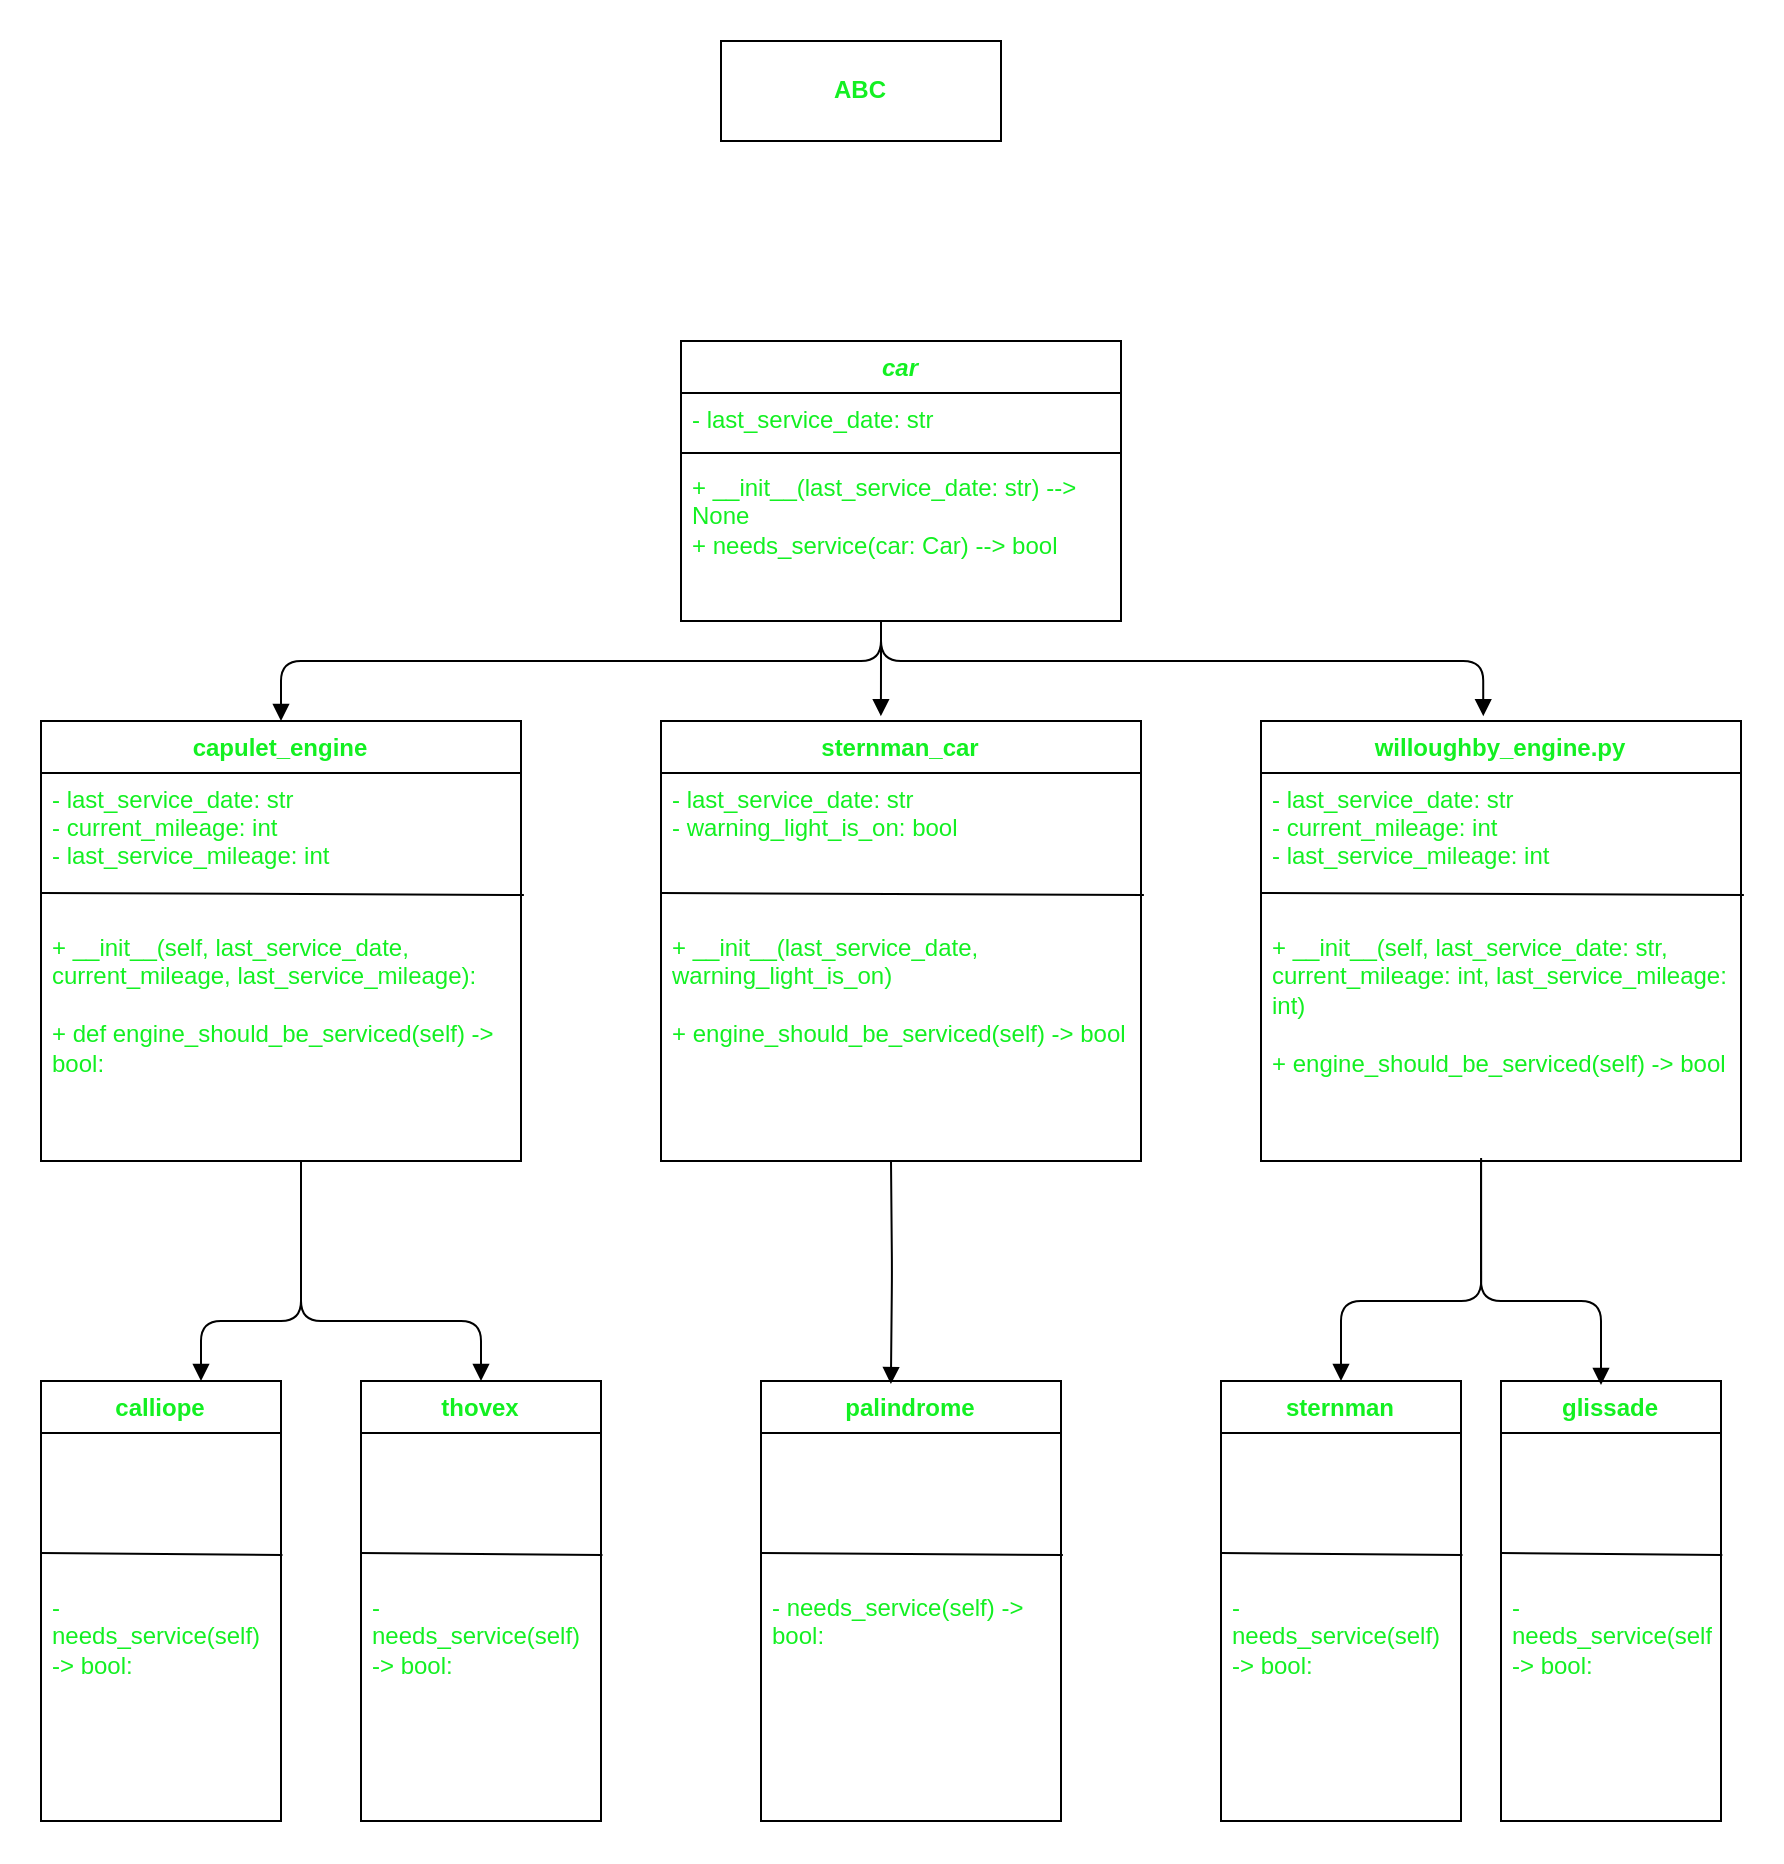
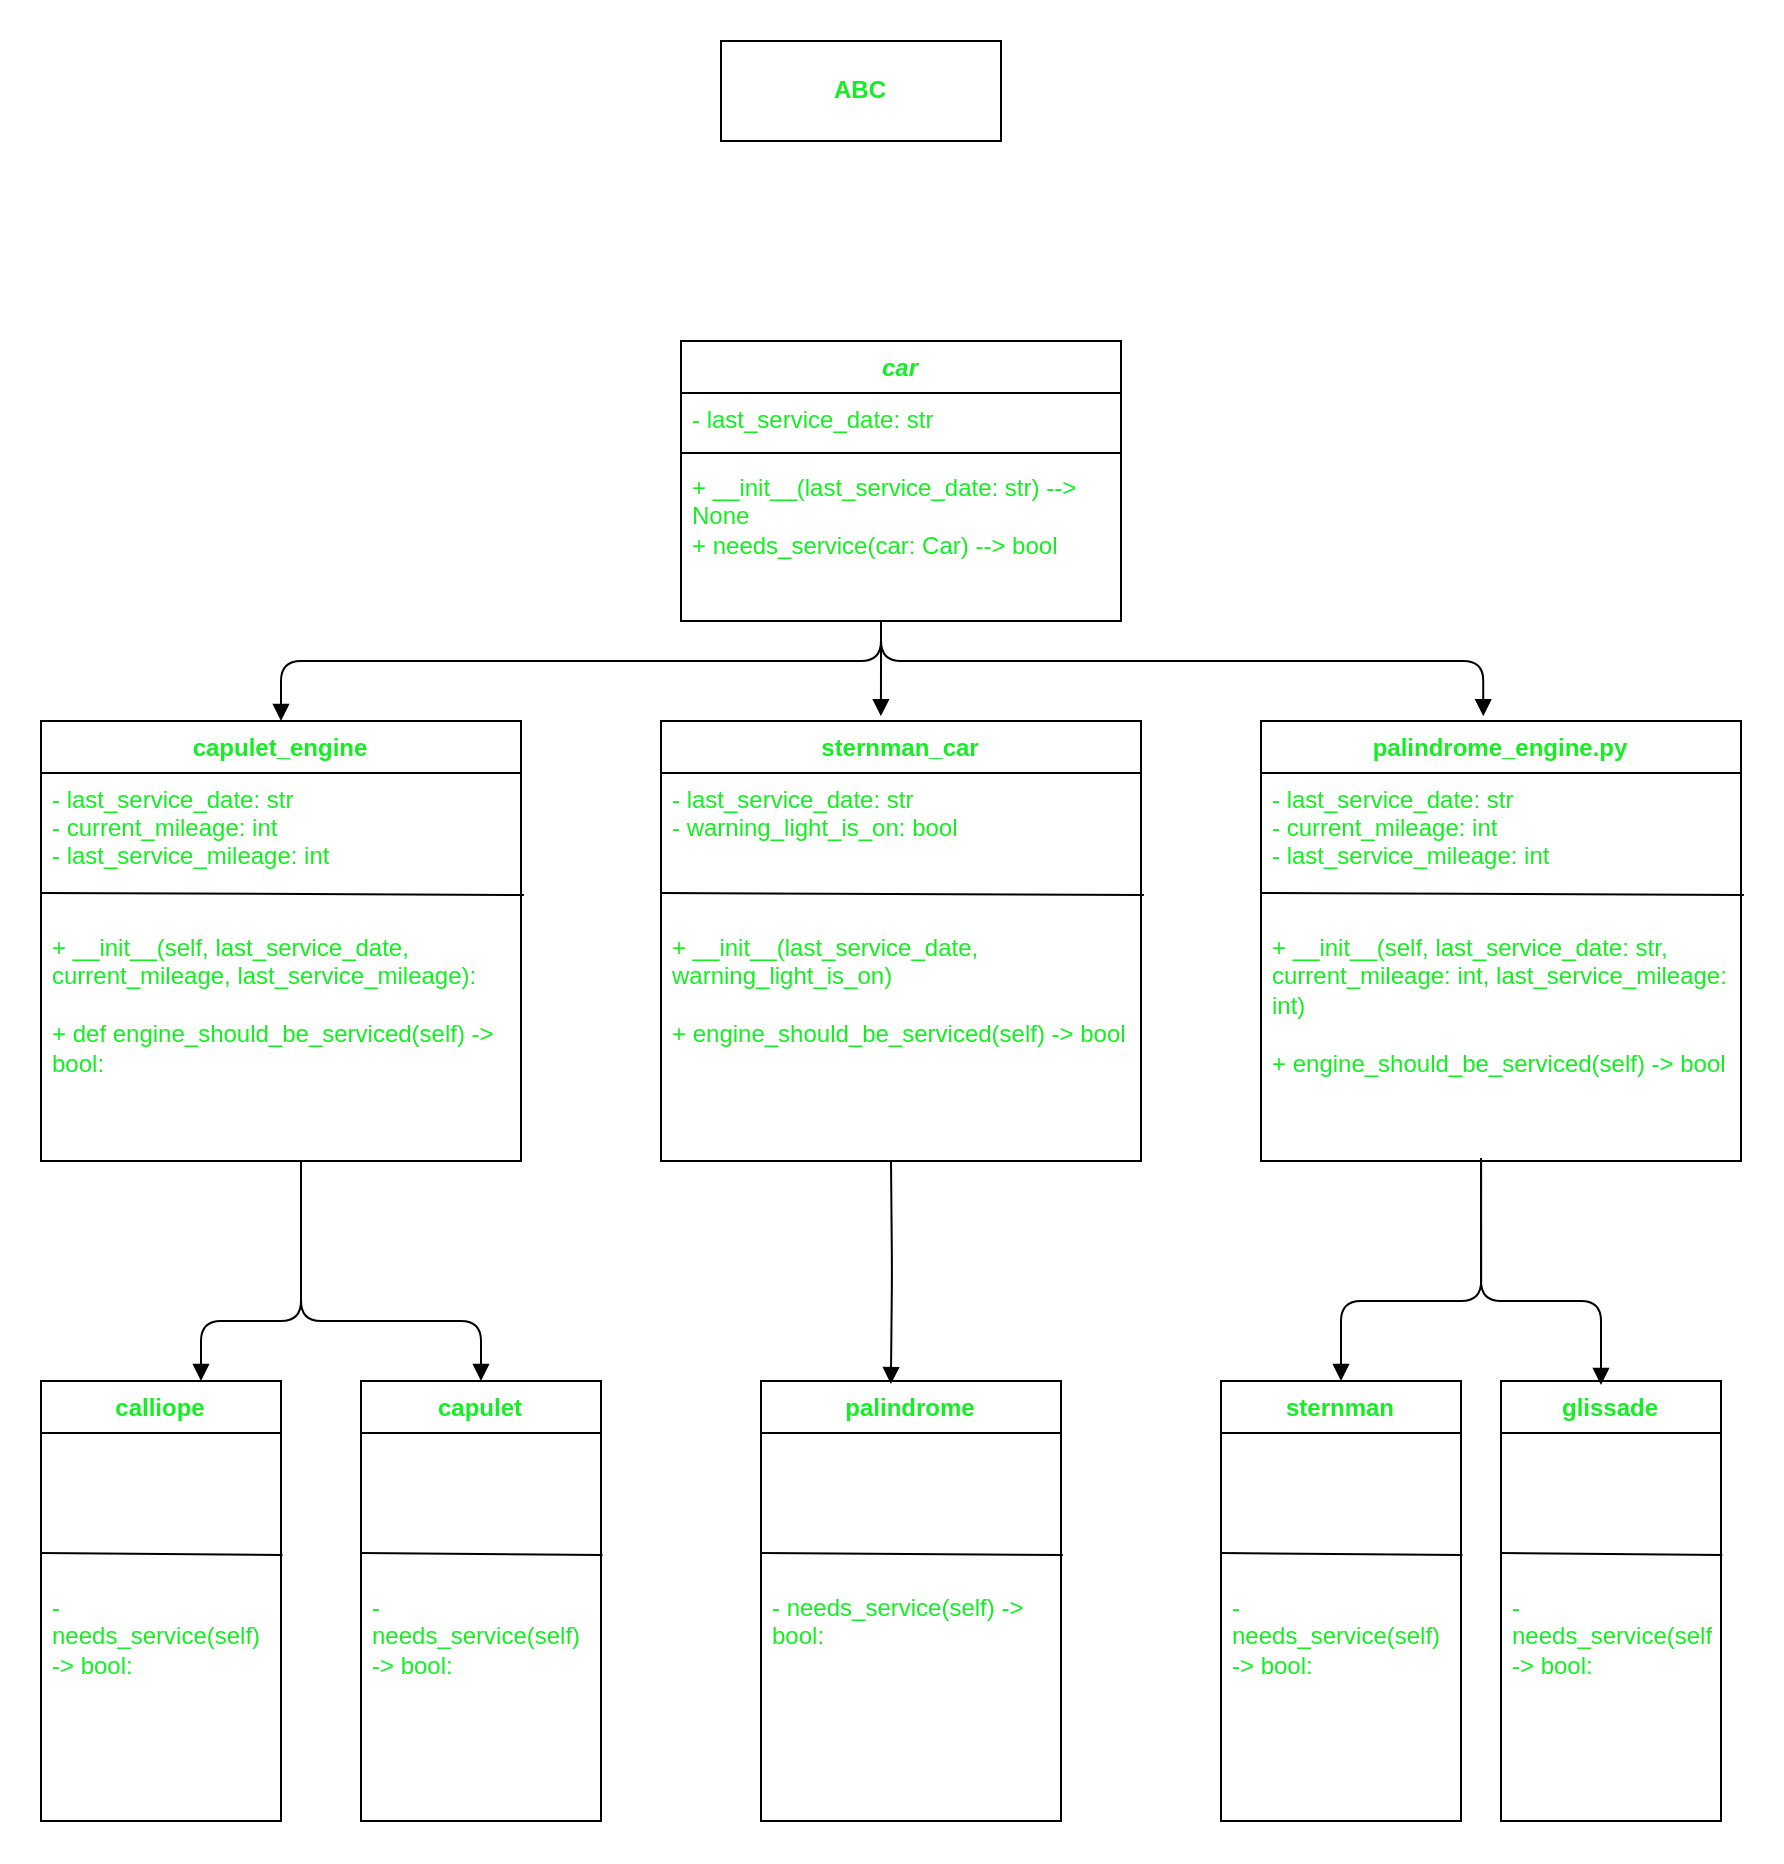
(1500, 748) -> (1500, 748)
(480, 1408) -> (480, 1408)
